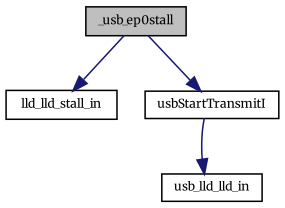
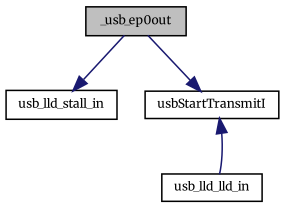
(136, 21) -> (136, 21)
(62, 105) -> (62, 105)
(202, 138) -> (222, 154)
